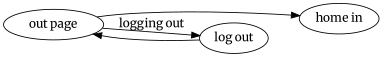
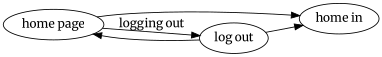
(54, 25) -> (54, 25)
none -> (280, 30)
